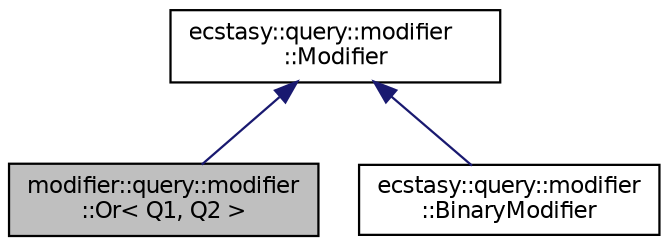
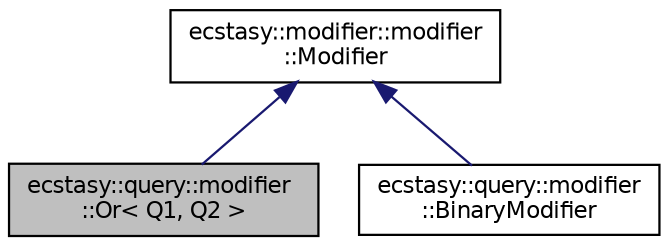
(335, 46) -> (335, 46)
(164, 200) -> (164, 200)
